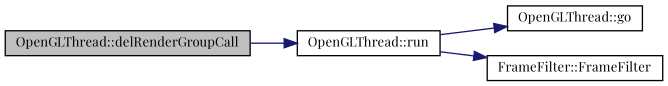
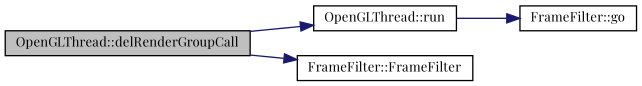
(575, 18) -> (578, 18)
(457, 54) -> (267, 57)
